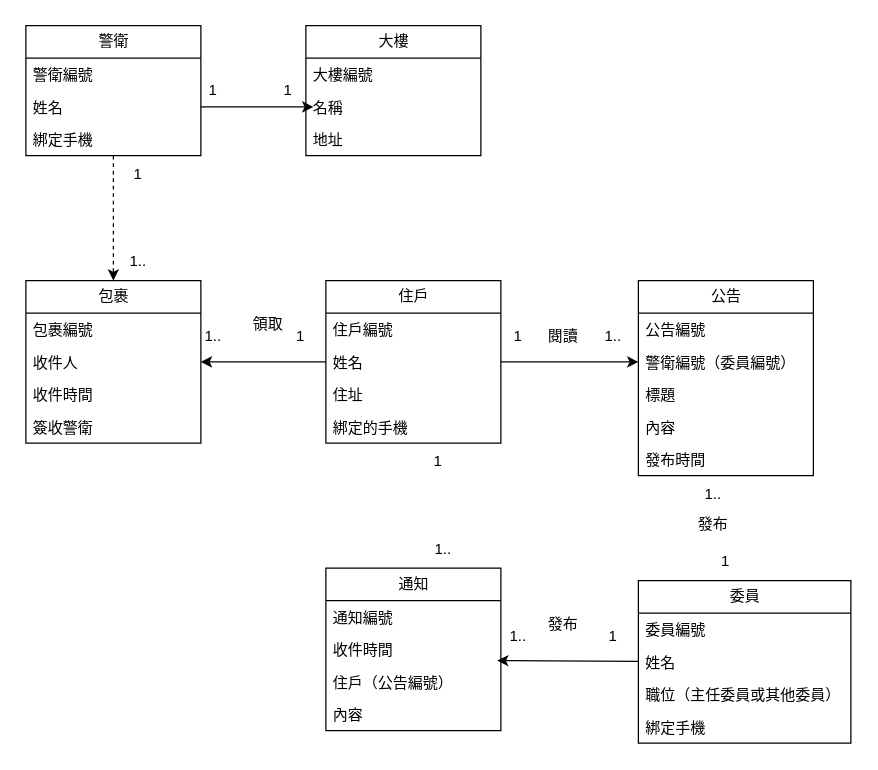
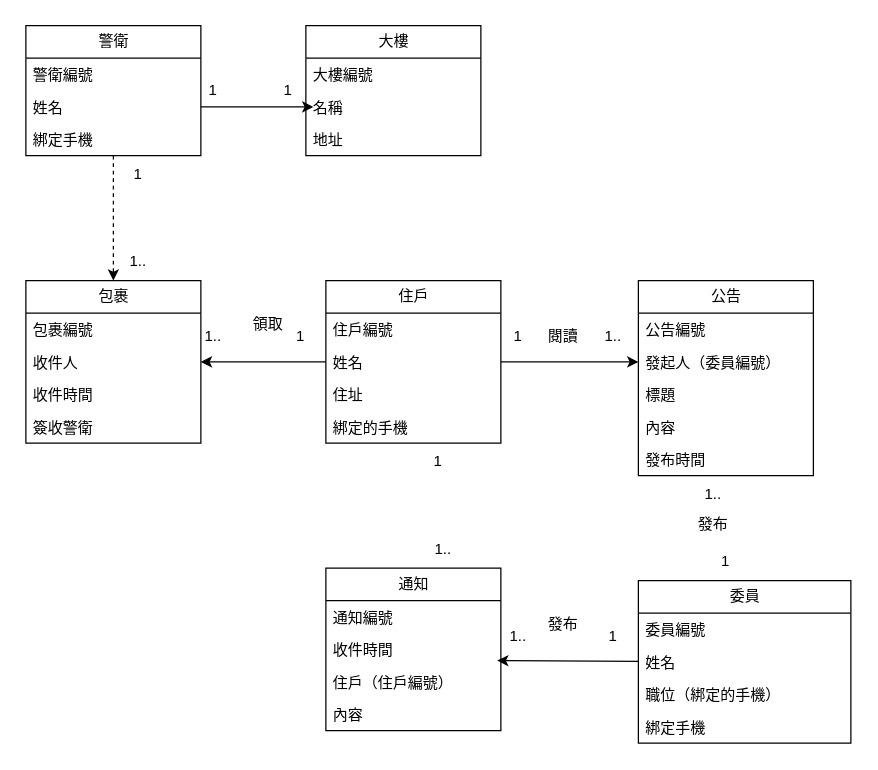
(721, 363) -> (713, 363)
(393, 683) -> (393, 683)
(743, 696) -> (713, 696)
